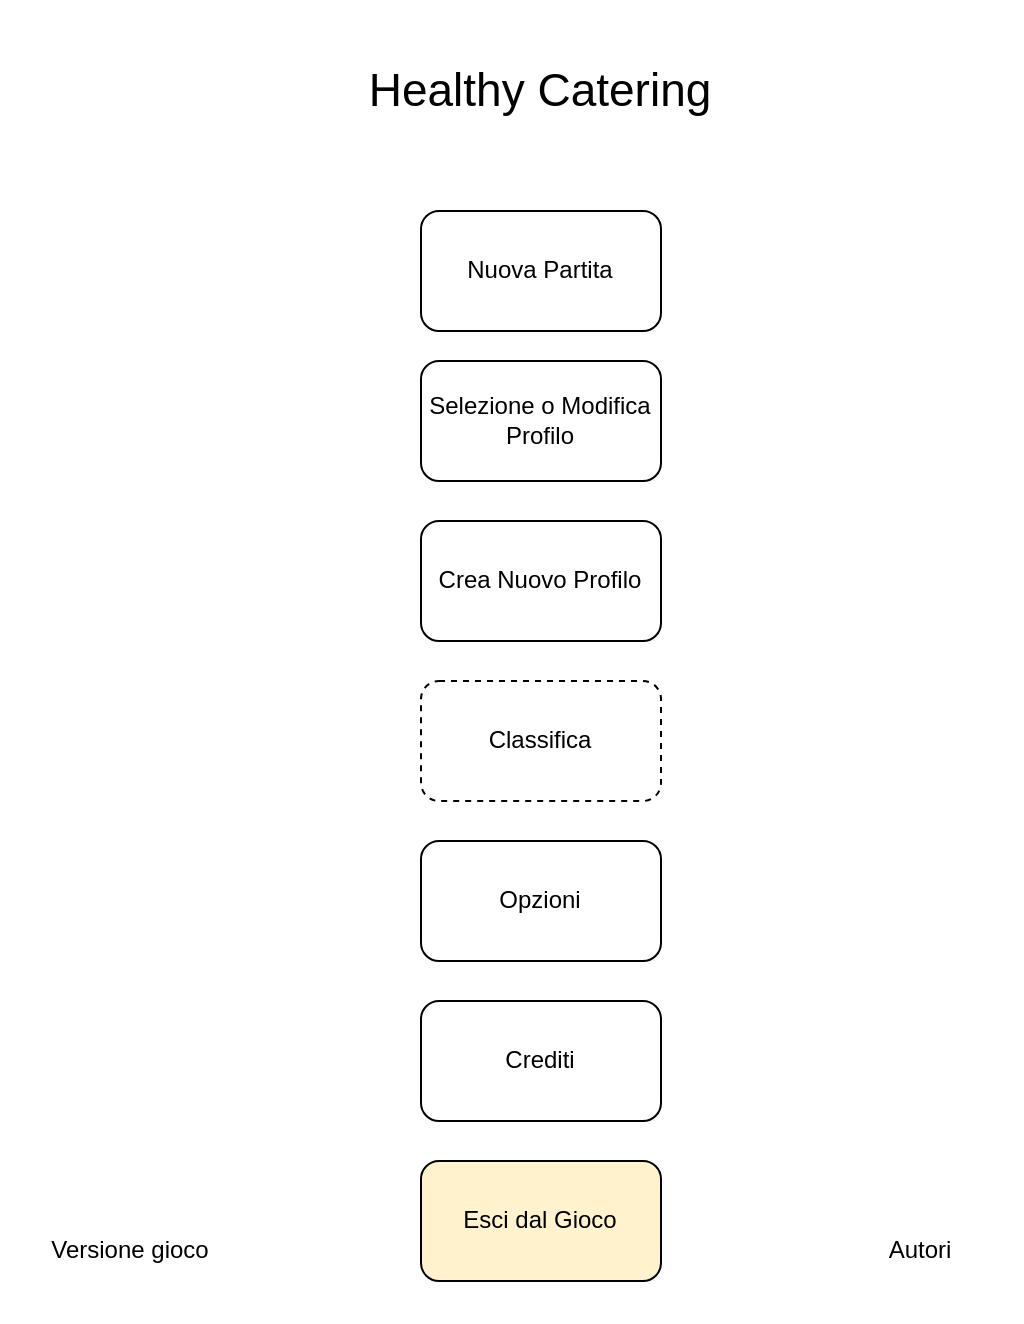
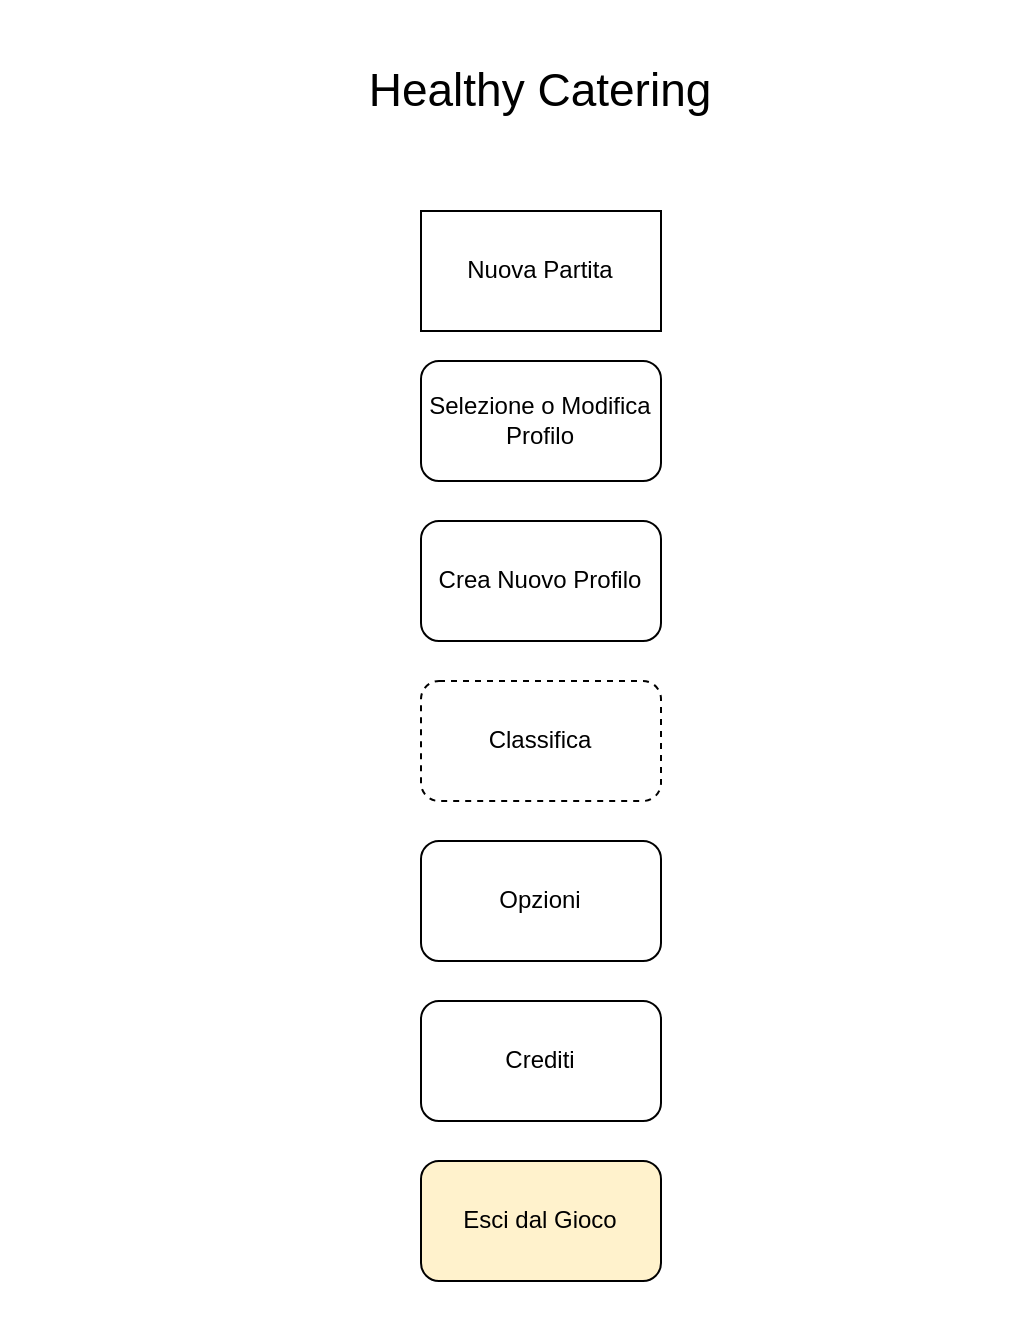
(541, 271) -> (541, 271)
(131, 1251) -> none
(921, 1251) -> none
